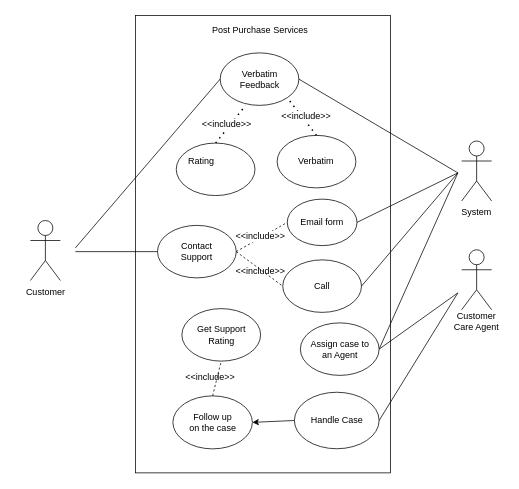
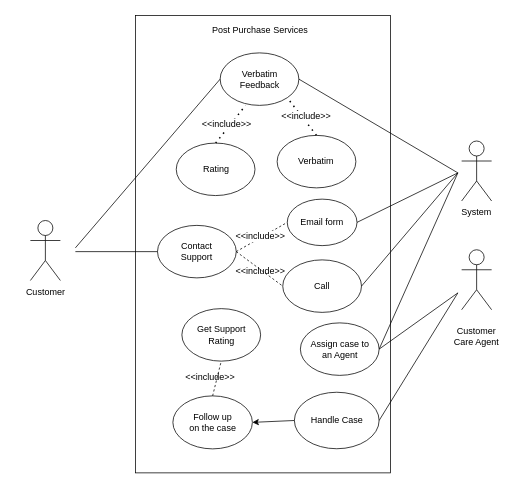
(201, 162) -> (216, 169)
(477, 321) -> (477, 336)
